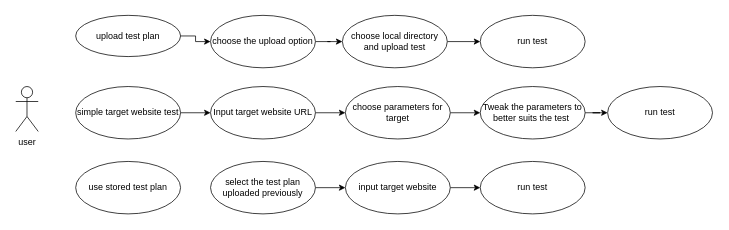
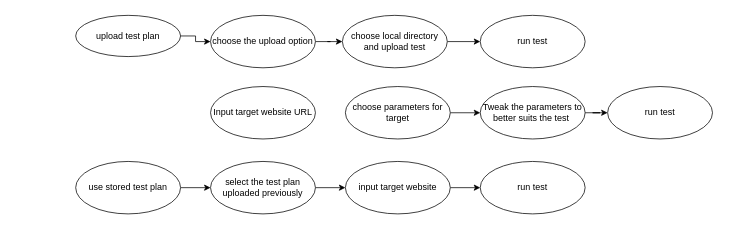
(27, 109) -> none
(128, 113) -> none
(192, 113) -> none
(327, 113) -> none
none -> (192, 188)
